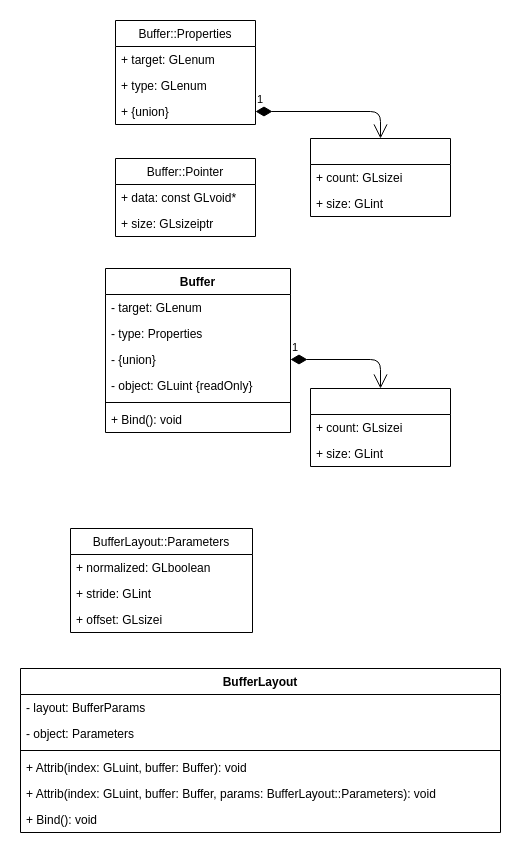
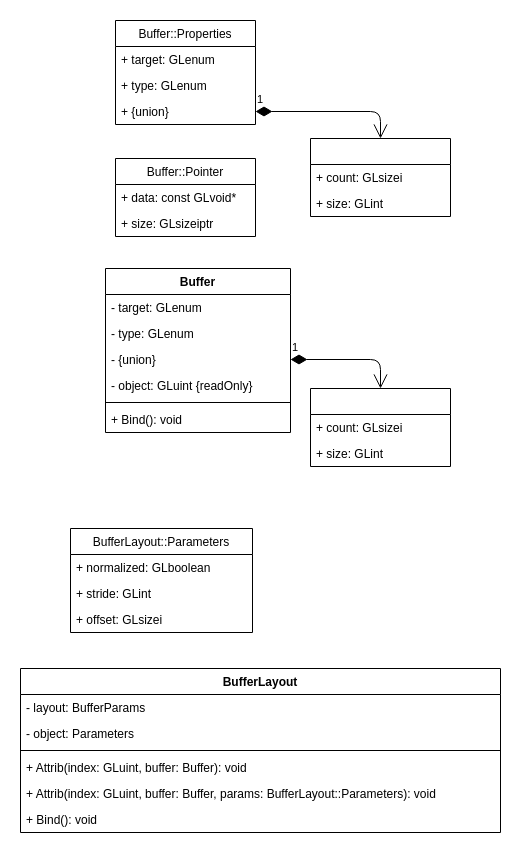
(165, 334) -> (153, 334)
